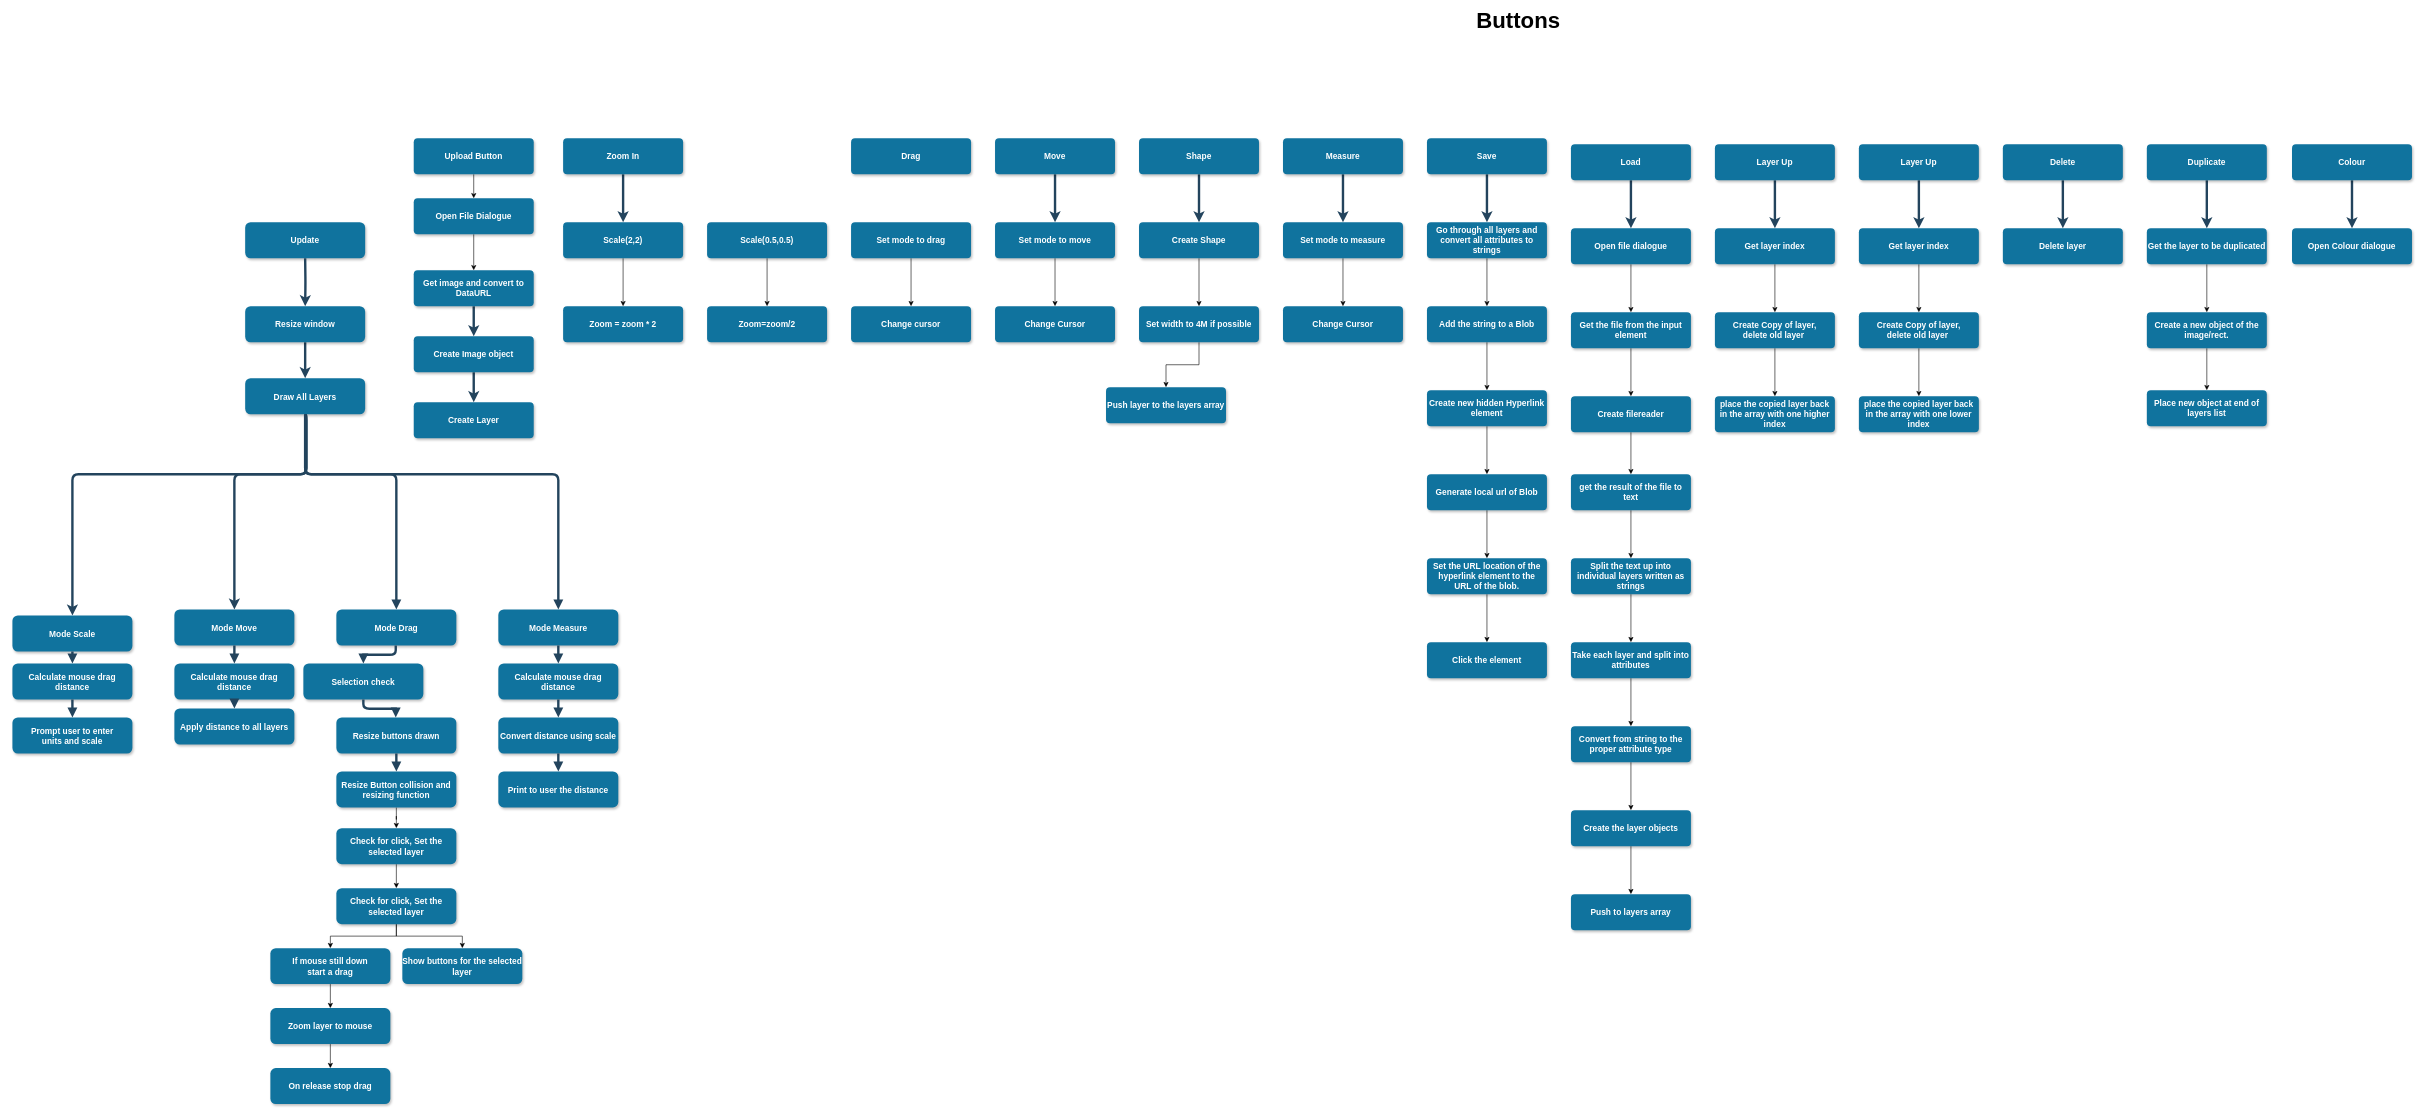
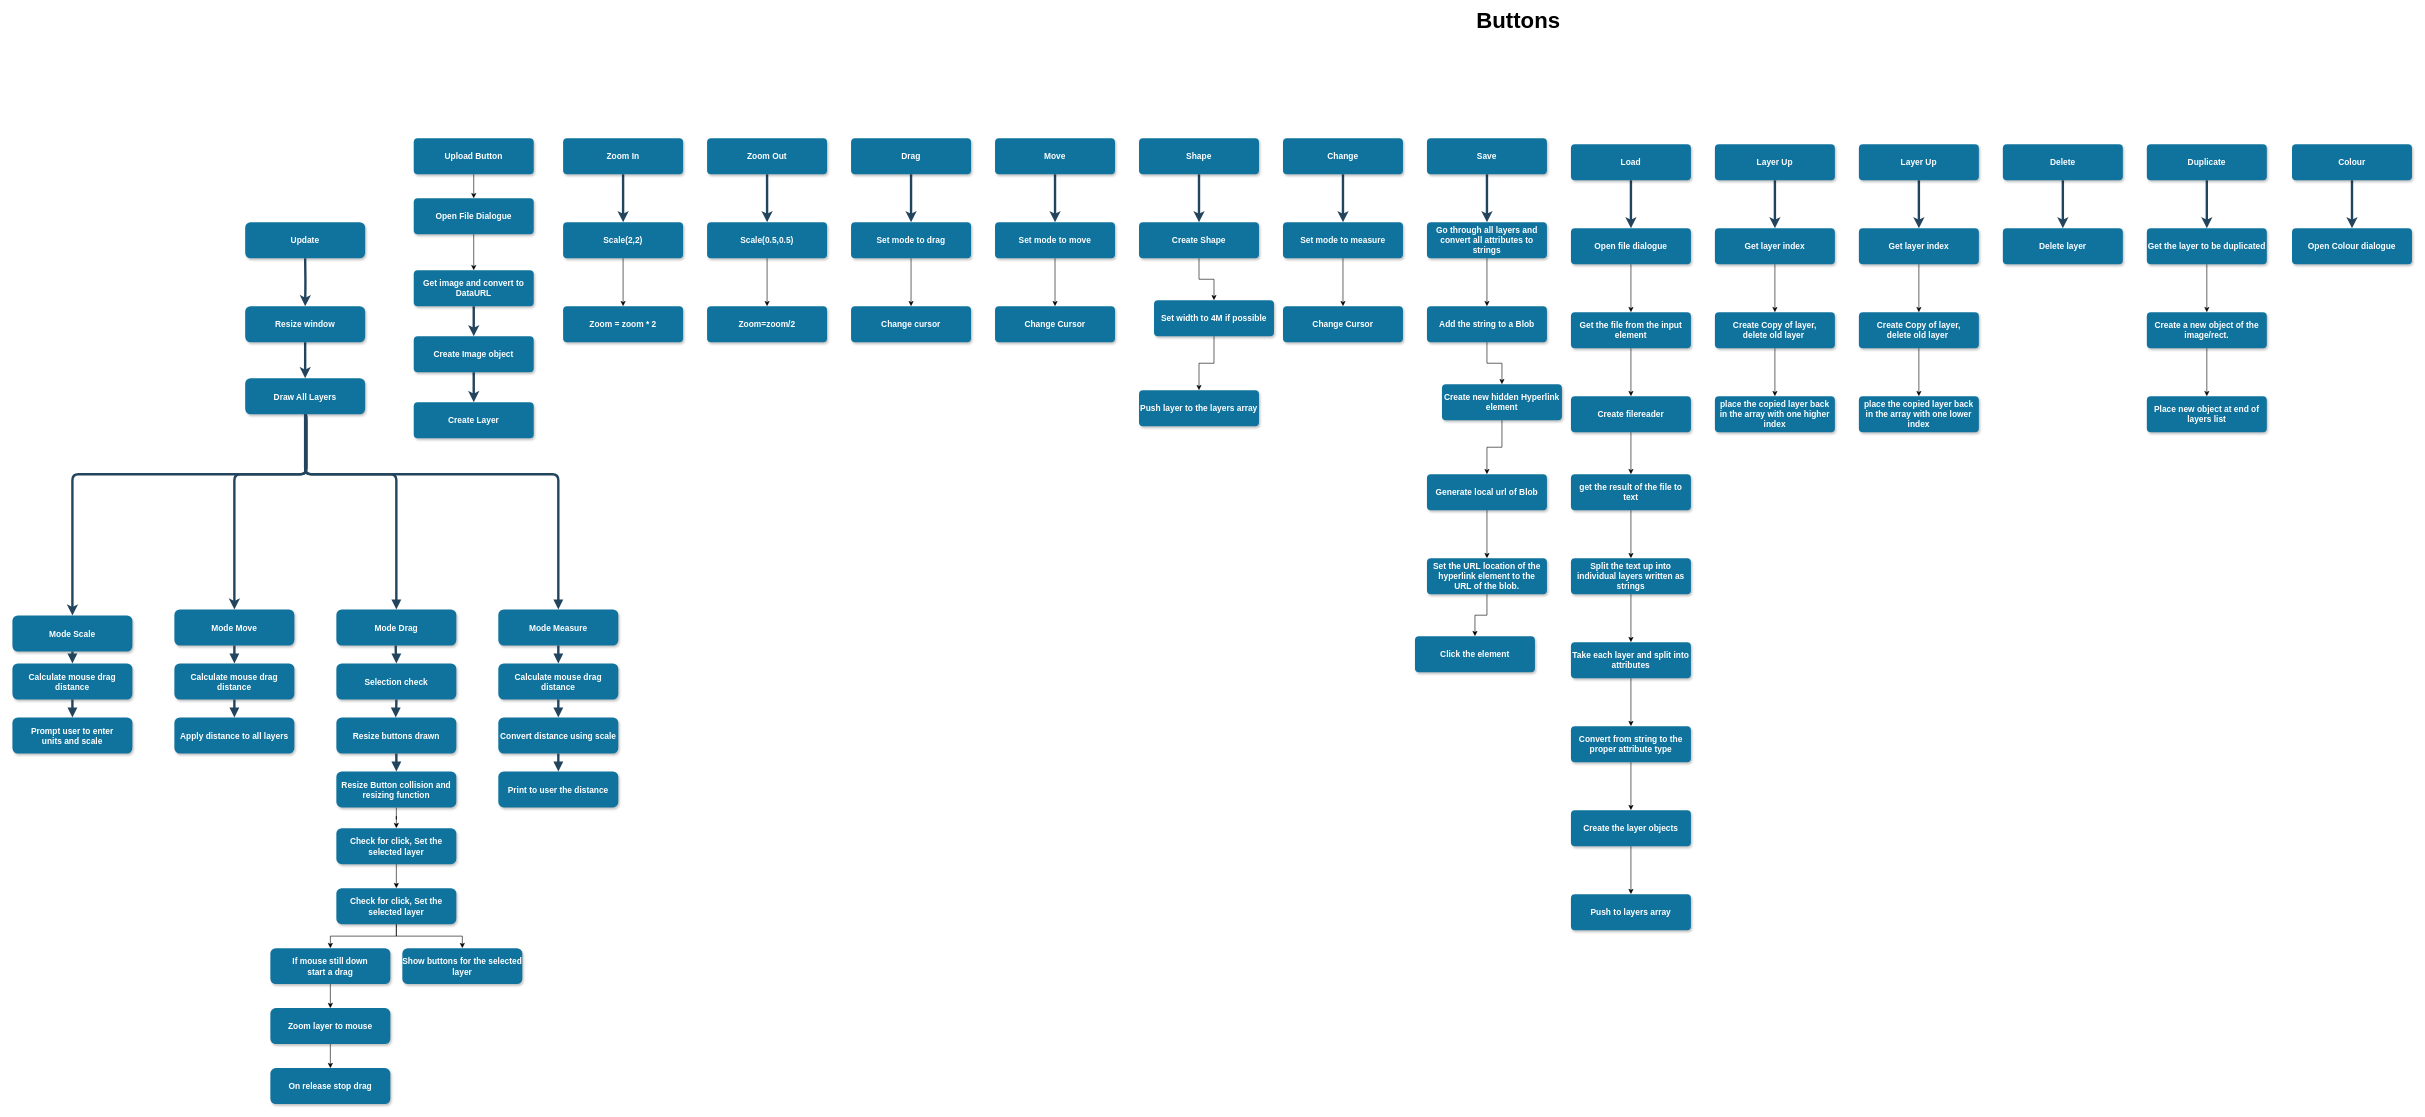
none -> (767, 156)
(1343, 156) -> (1343, 156)
none -> (767, 195)
none -> (911, 195)
(1199, 324) -> (1214, 318)
(1166, 405) -> (1199, 408)
(1487, 408) -> (1502, 402)
(2207, 408) -> (2207, 414)
(1487, 660) -> (1475, 654)
(363, 682) -> (396, 682)
(234, 727) -> (234, 736)
